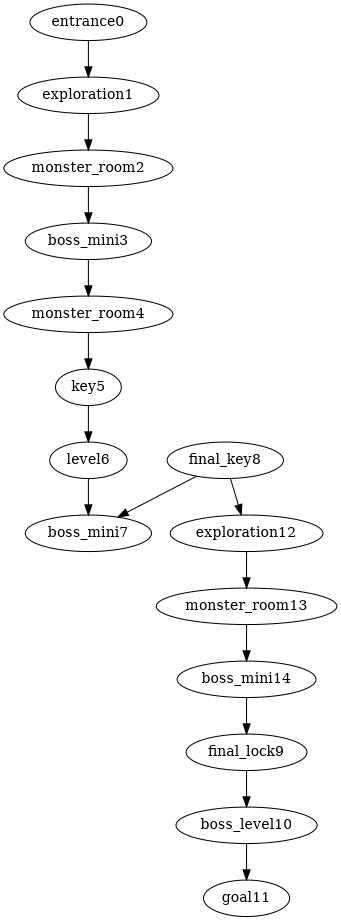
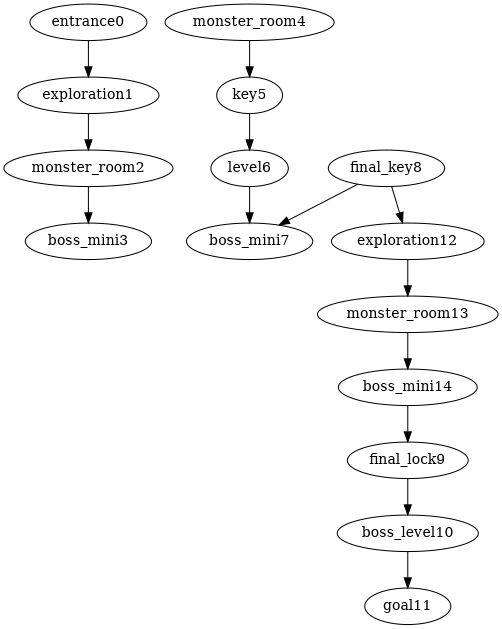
(88, 273) -> none
